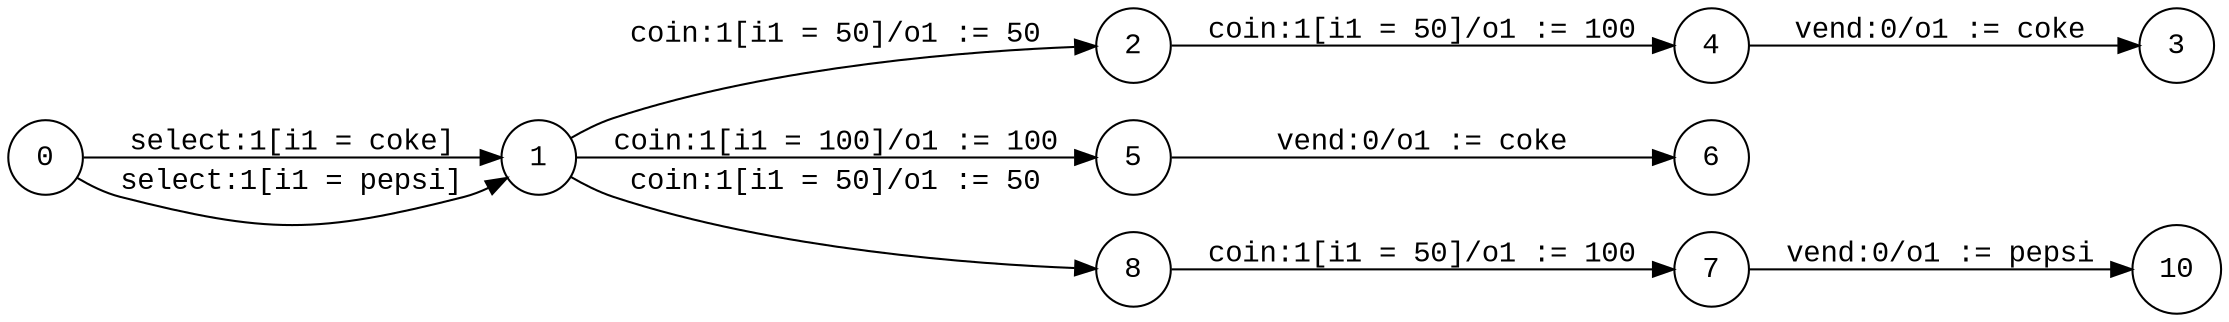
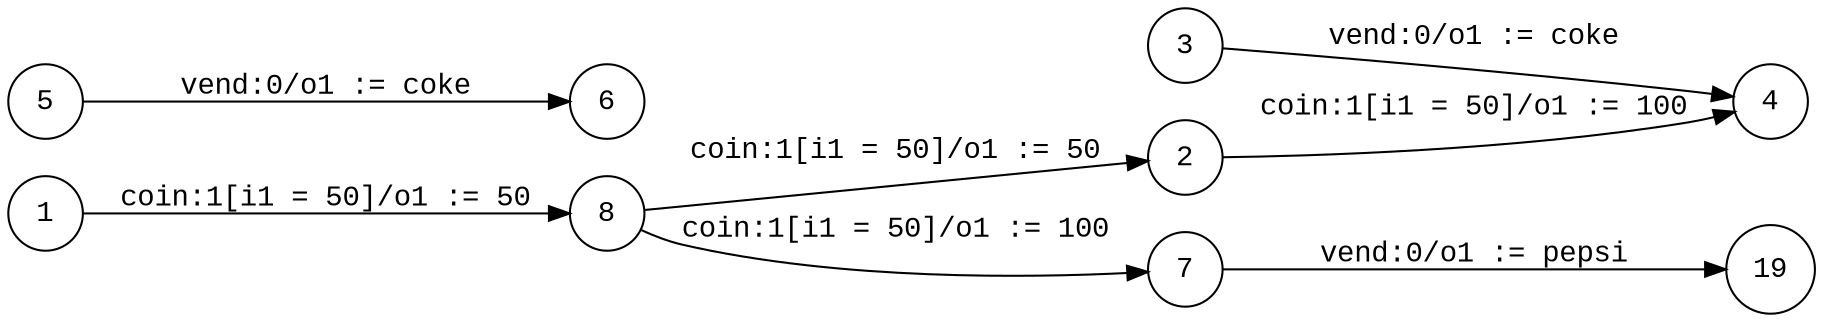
(1934, 46) -> (1467, 69)
(818, 71) -> (886, 186)
(46, 157) -> none
(826, 157) -> none
(2177, 269) -> (1771, 269)
